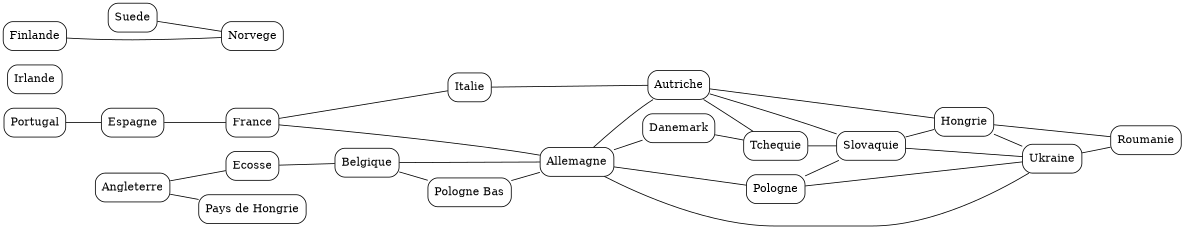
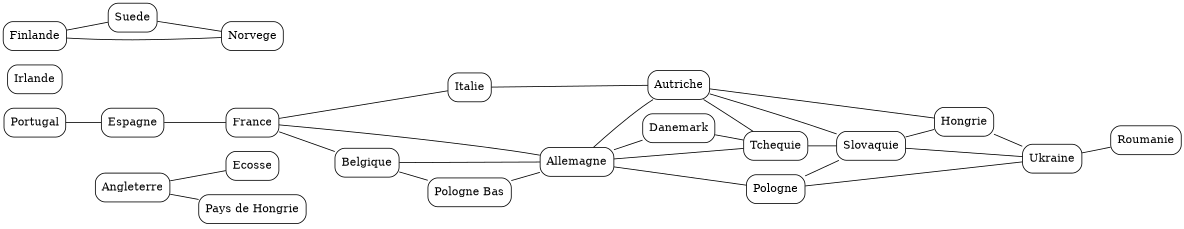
none -> (87, 26)
(1052, 131) -> none
(307, 164) -> (307, 142)
(818, 226) -> (679, 154)
